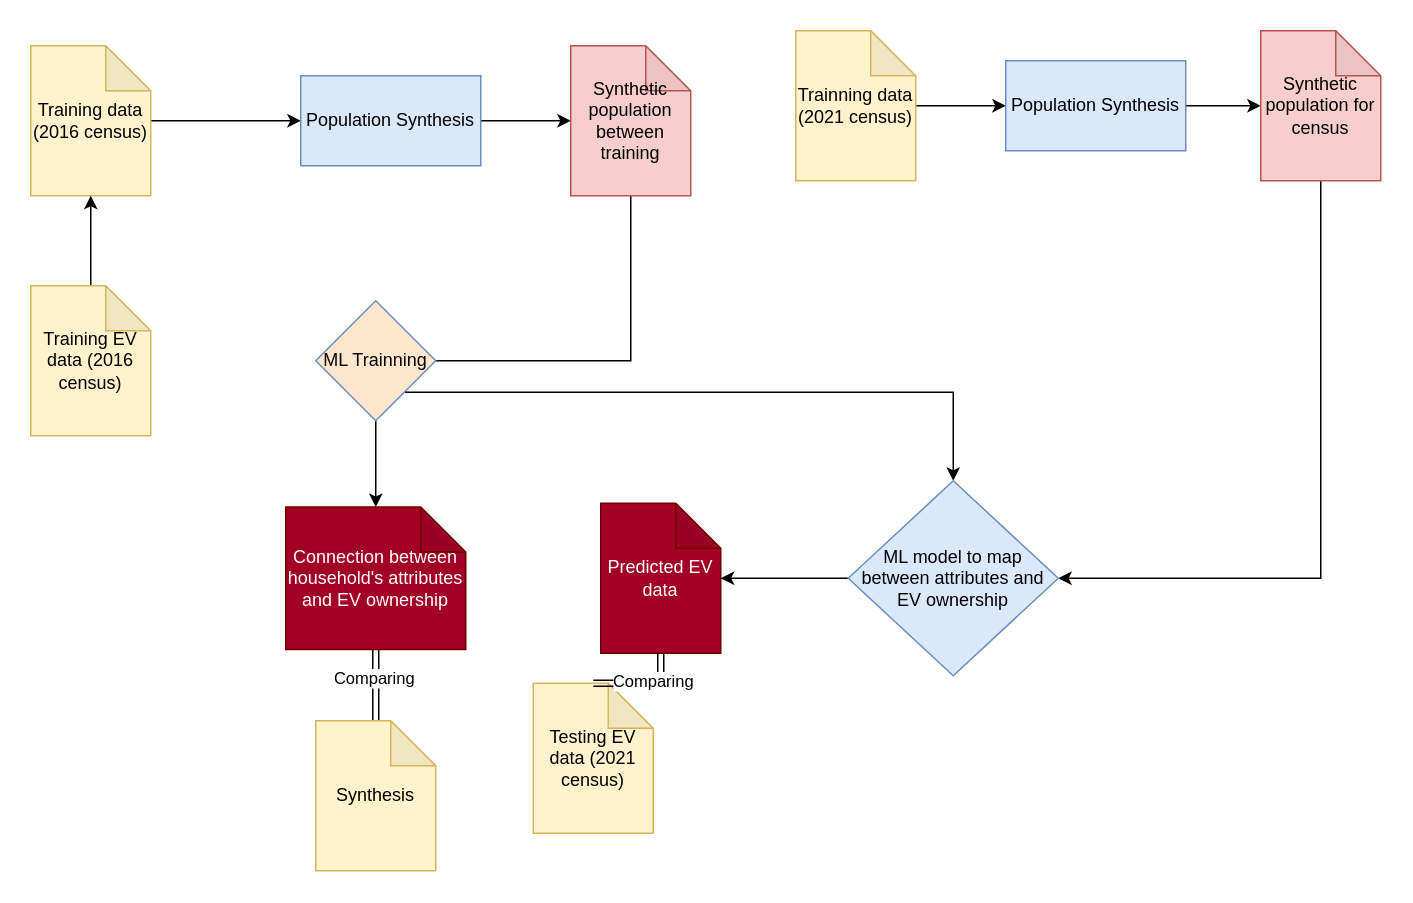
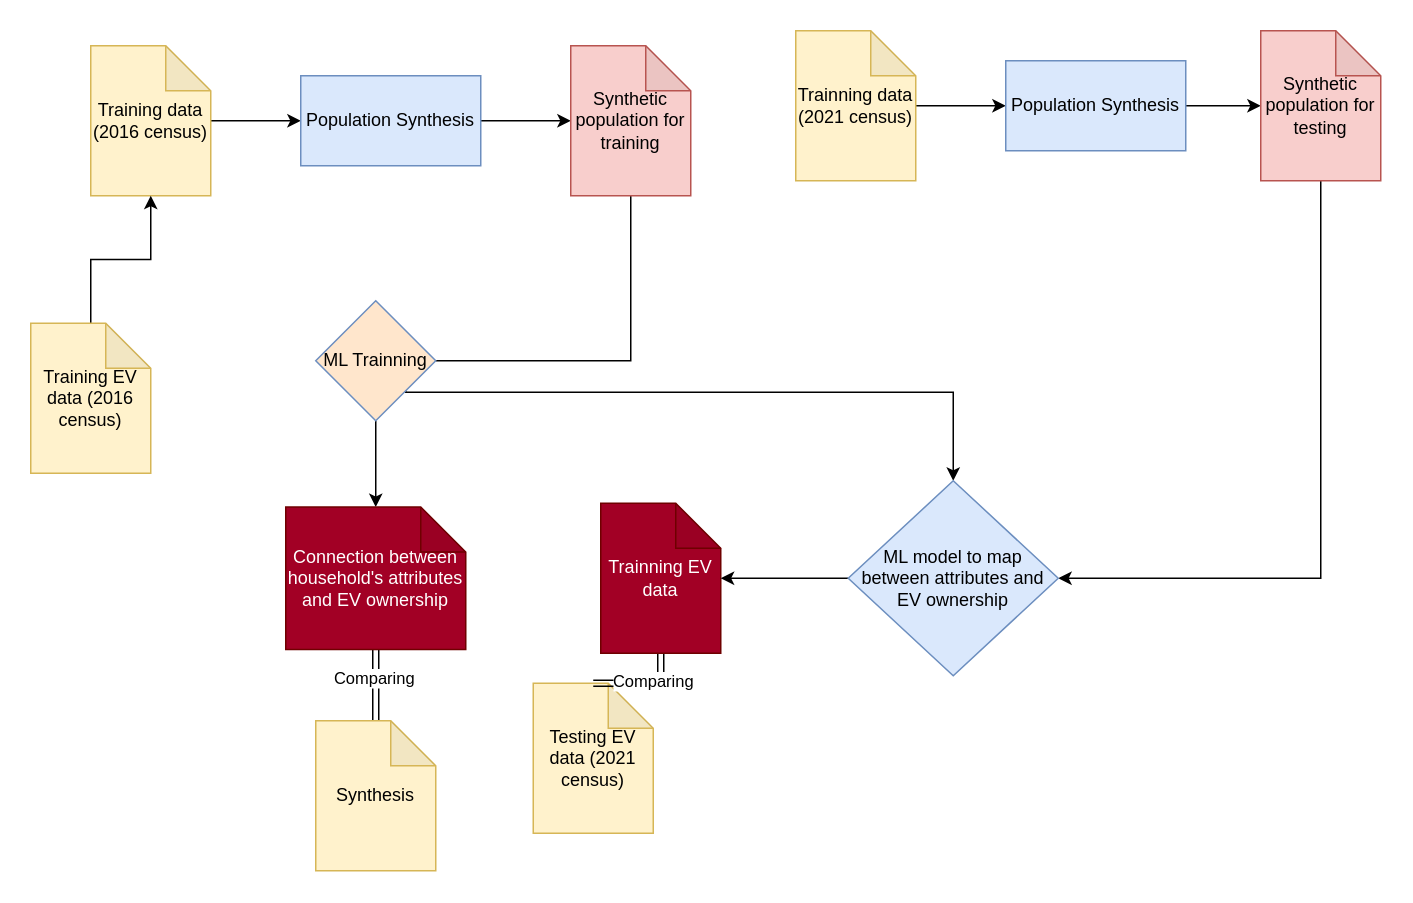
(1321, 106) -> (1321, 106)
(91, 121) -> (151, 121)
(631, 121) -> (631, 121)
(91, 361) -> (91, 398)
(661, 578) -> (661, 578)
